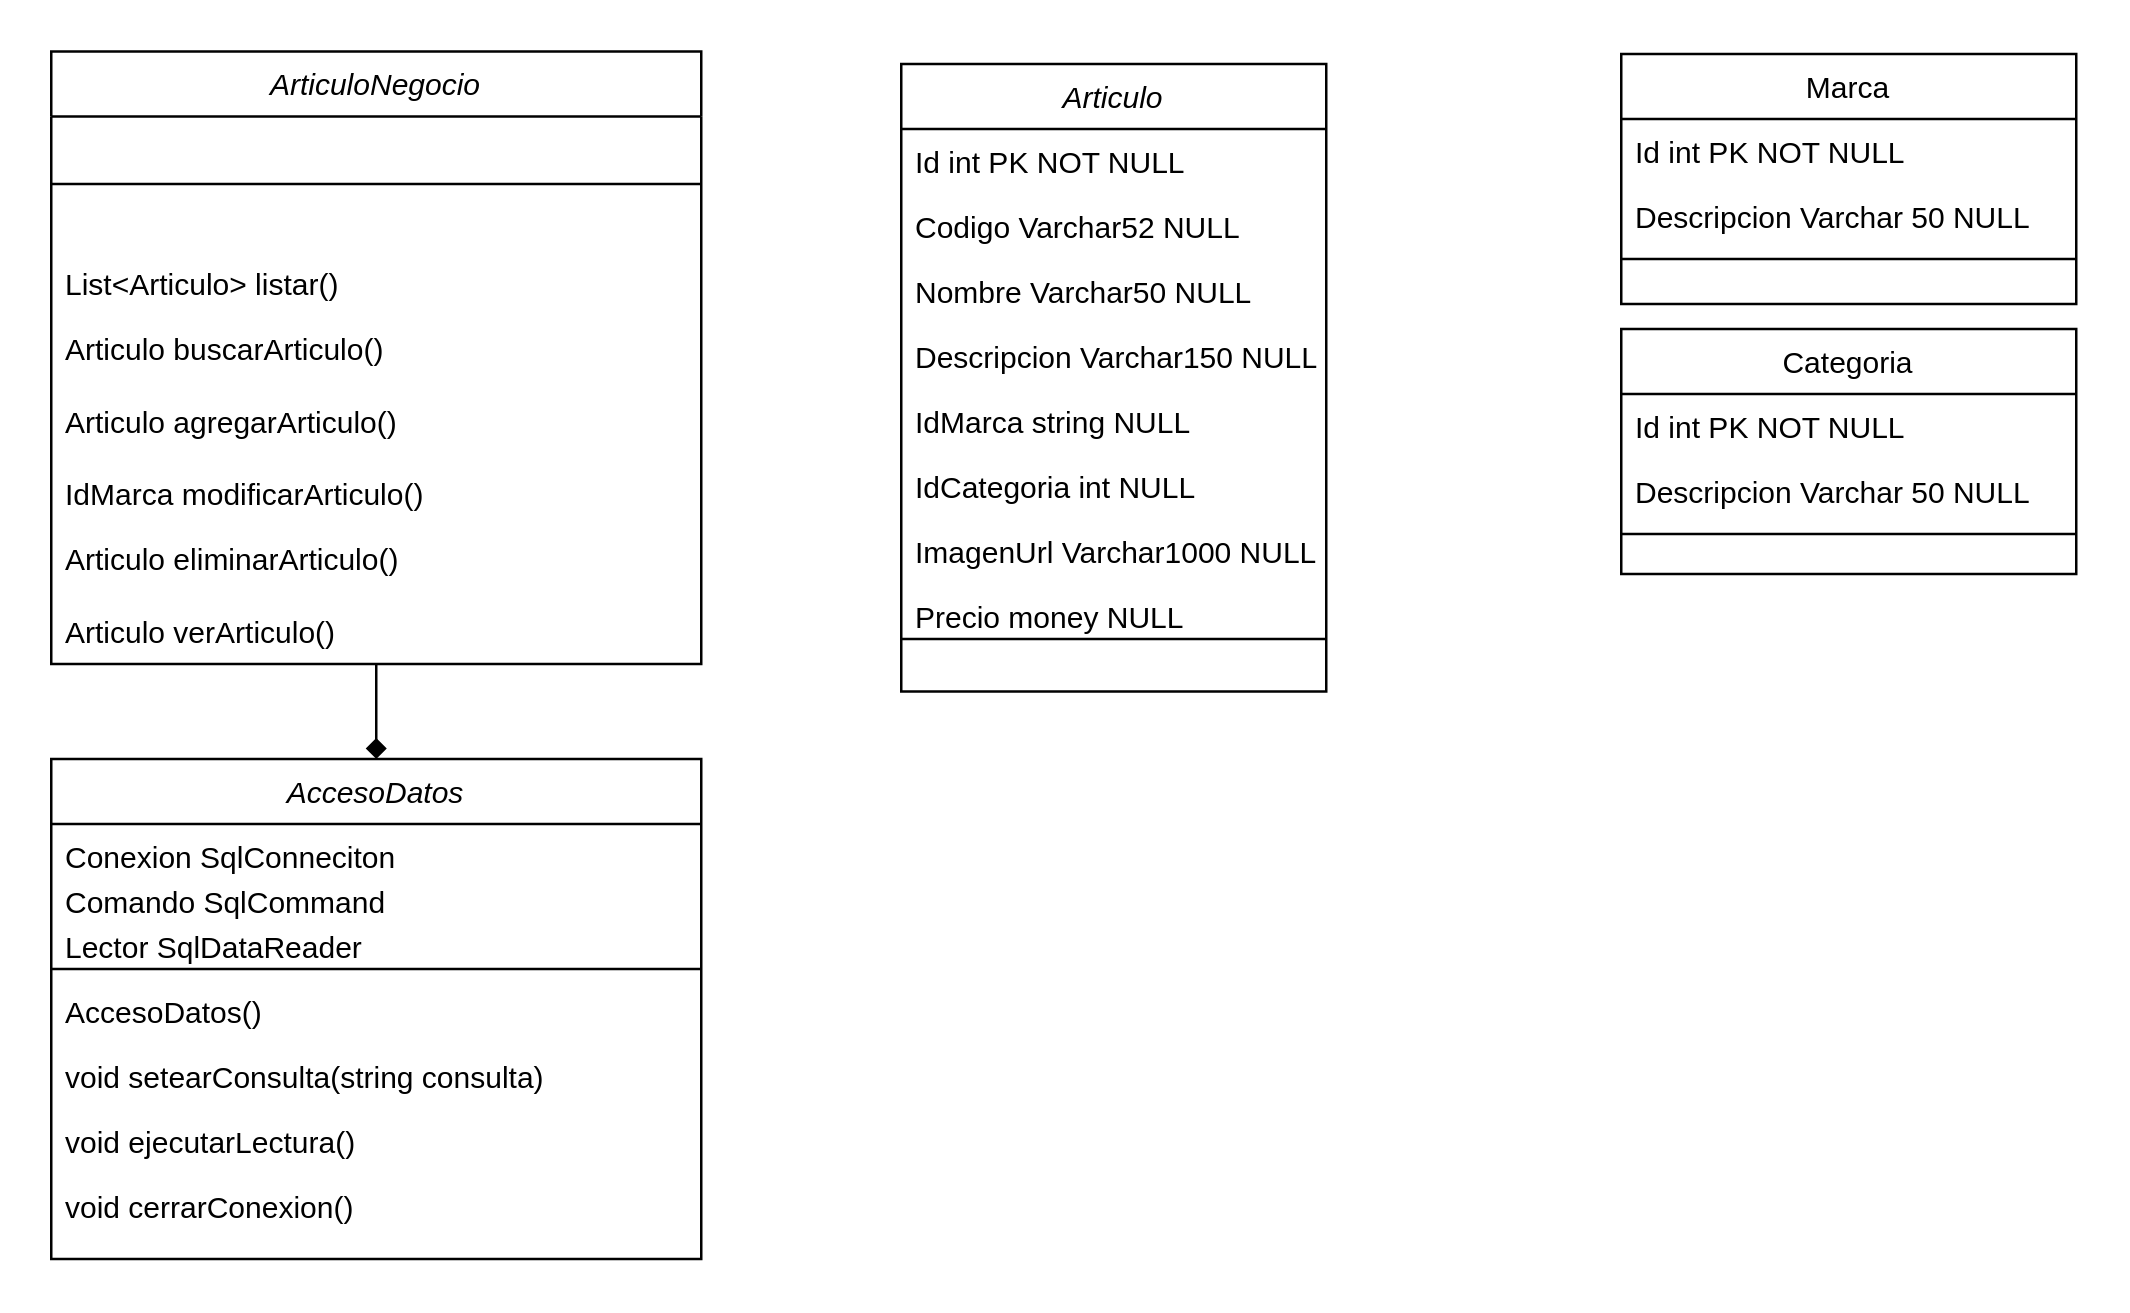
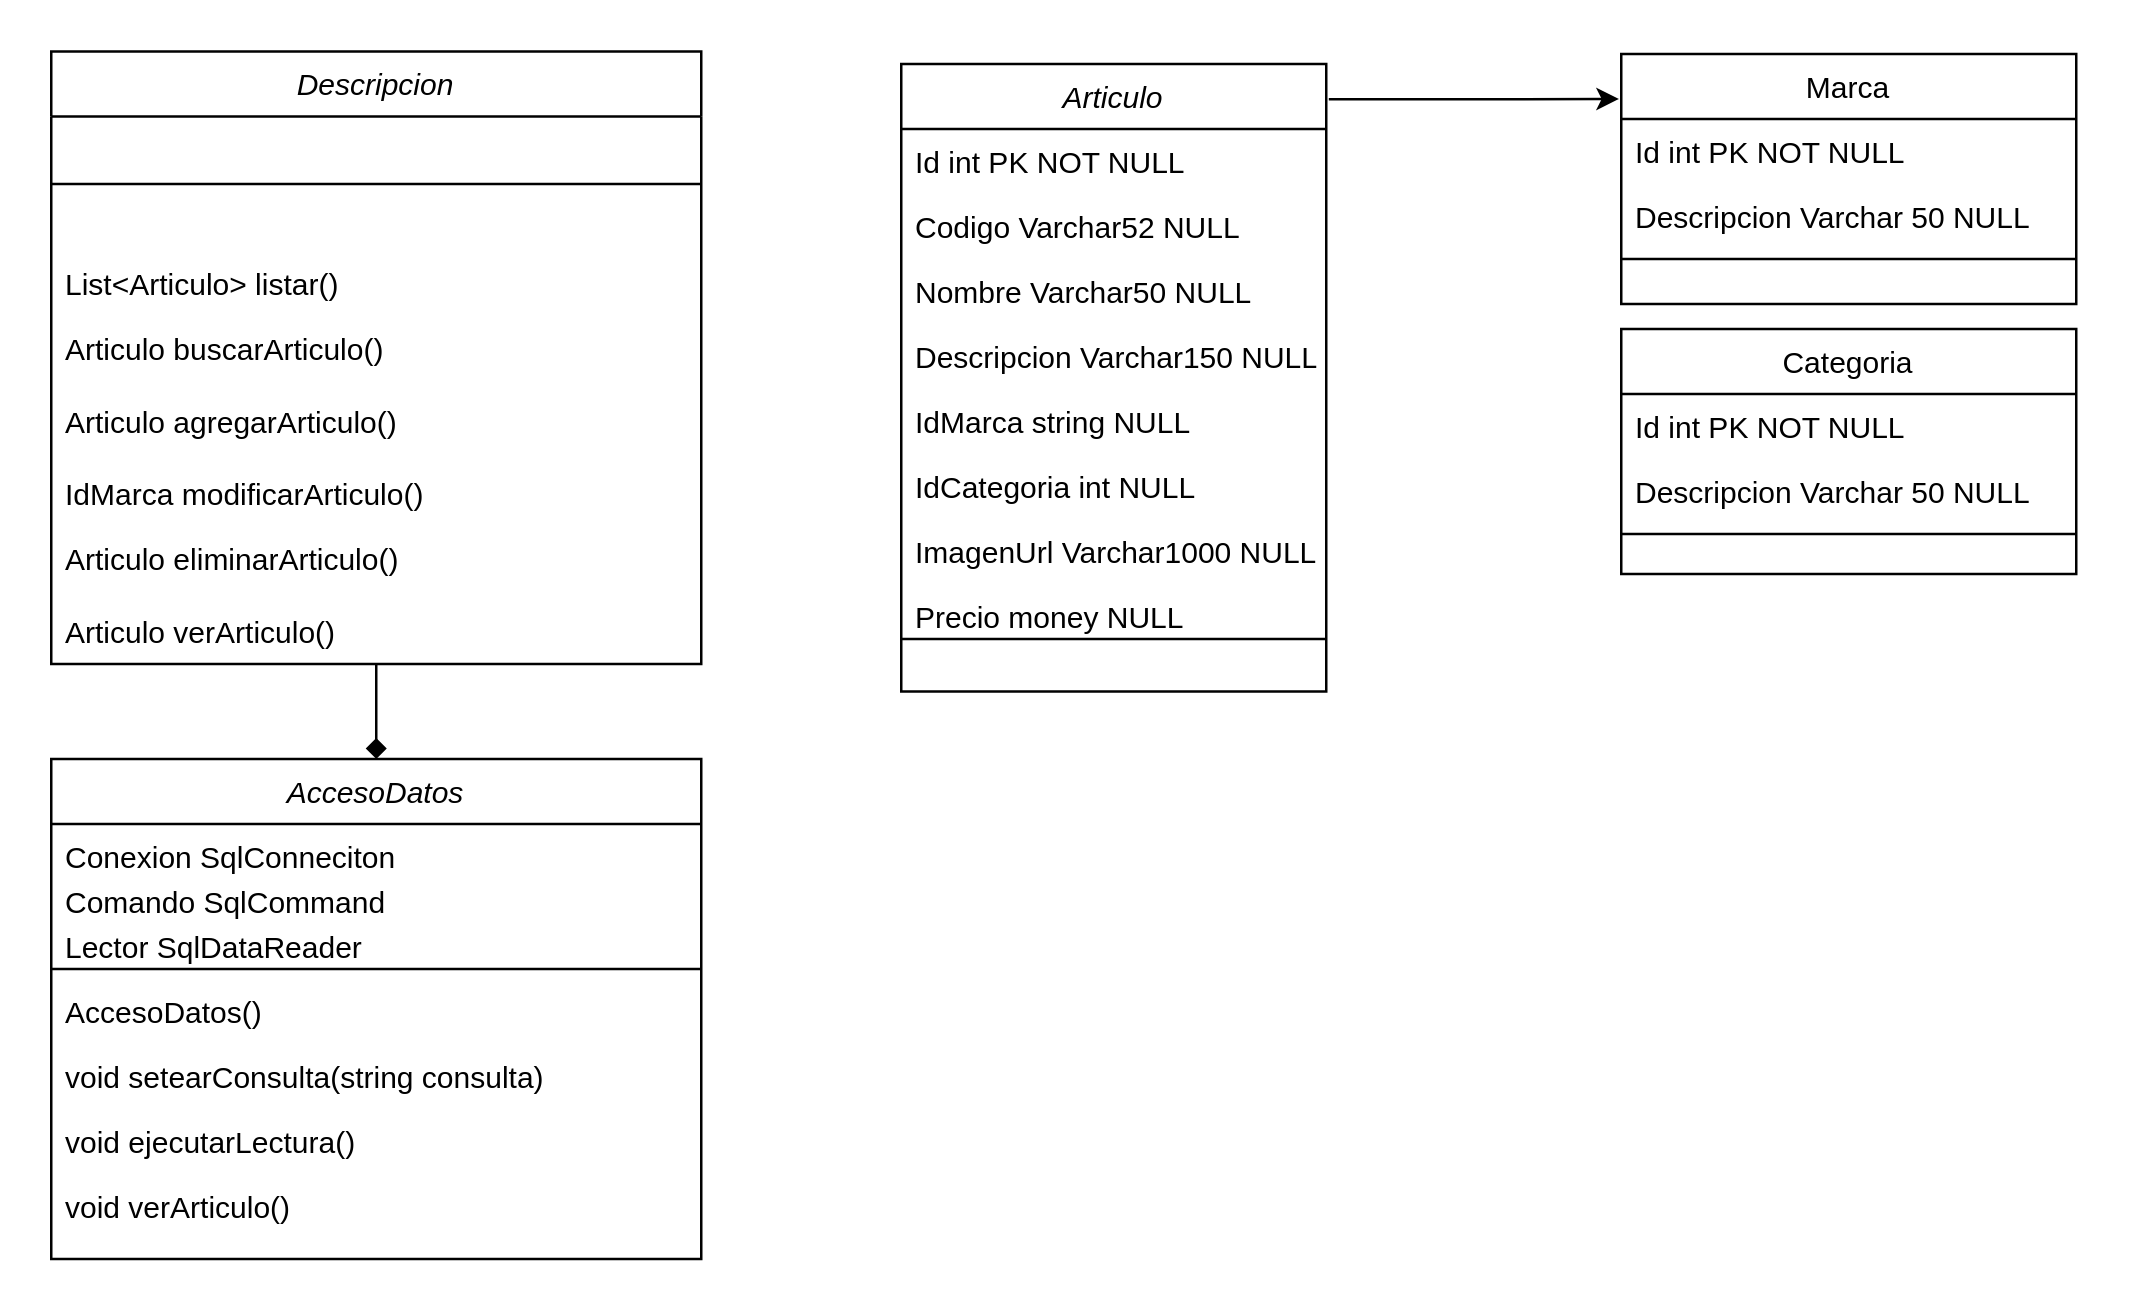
(375, 85) -> (375, 85)
none -> (1466, 99)
(230, 1208) -> (201, 1208)
